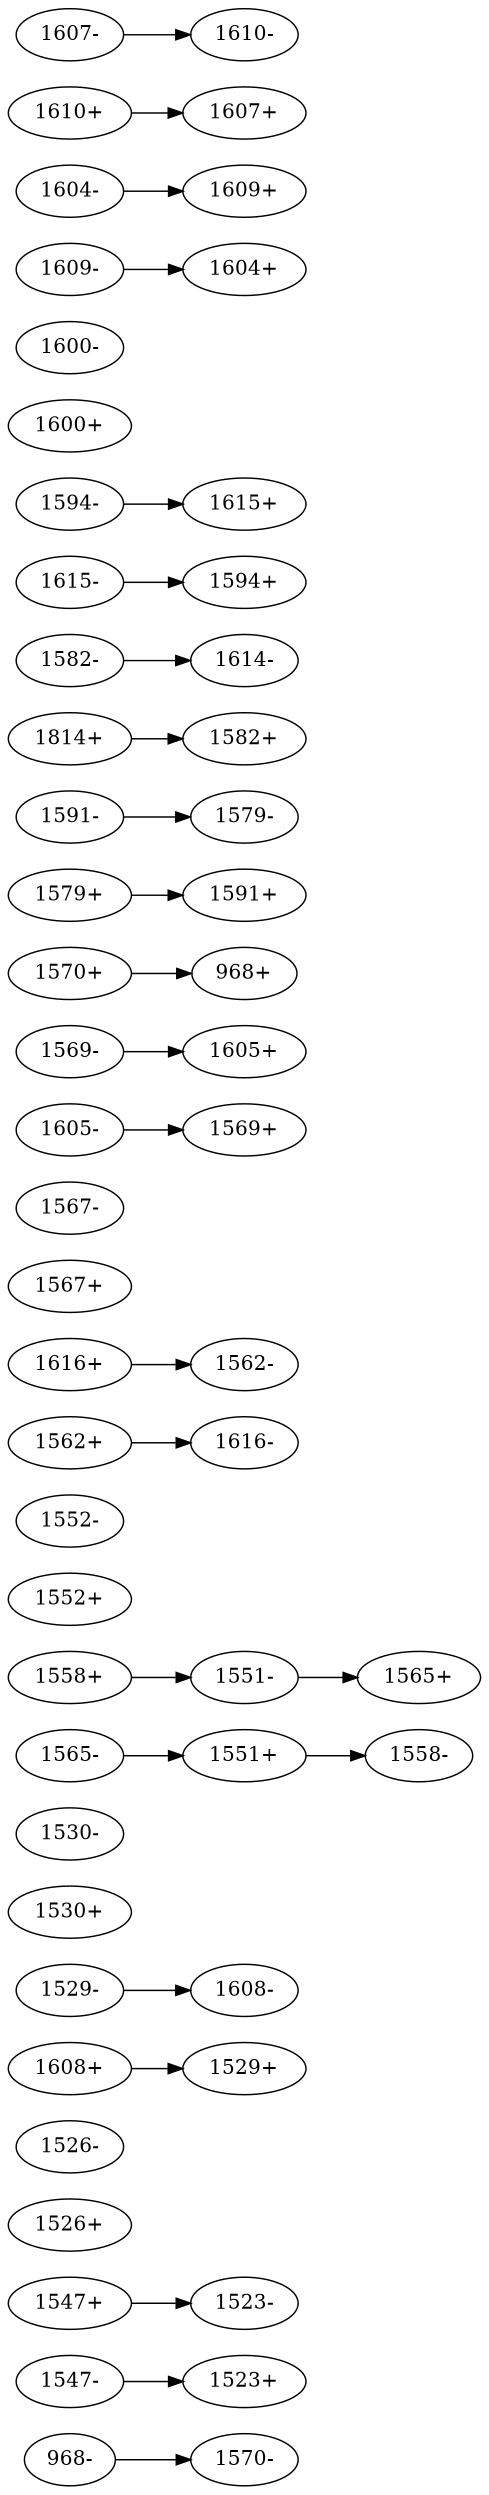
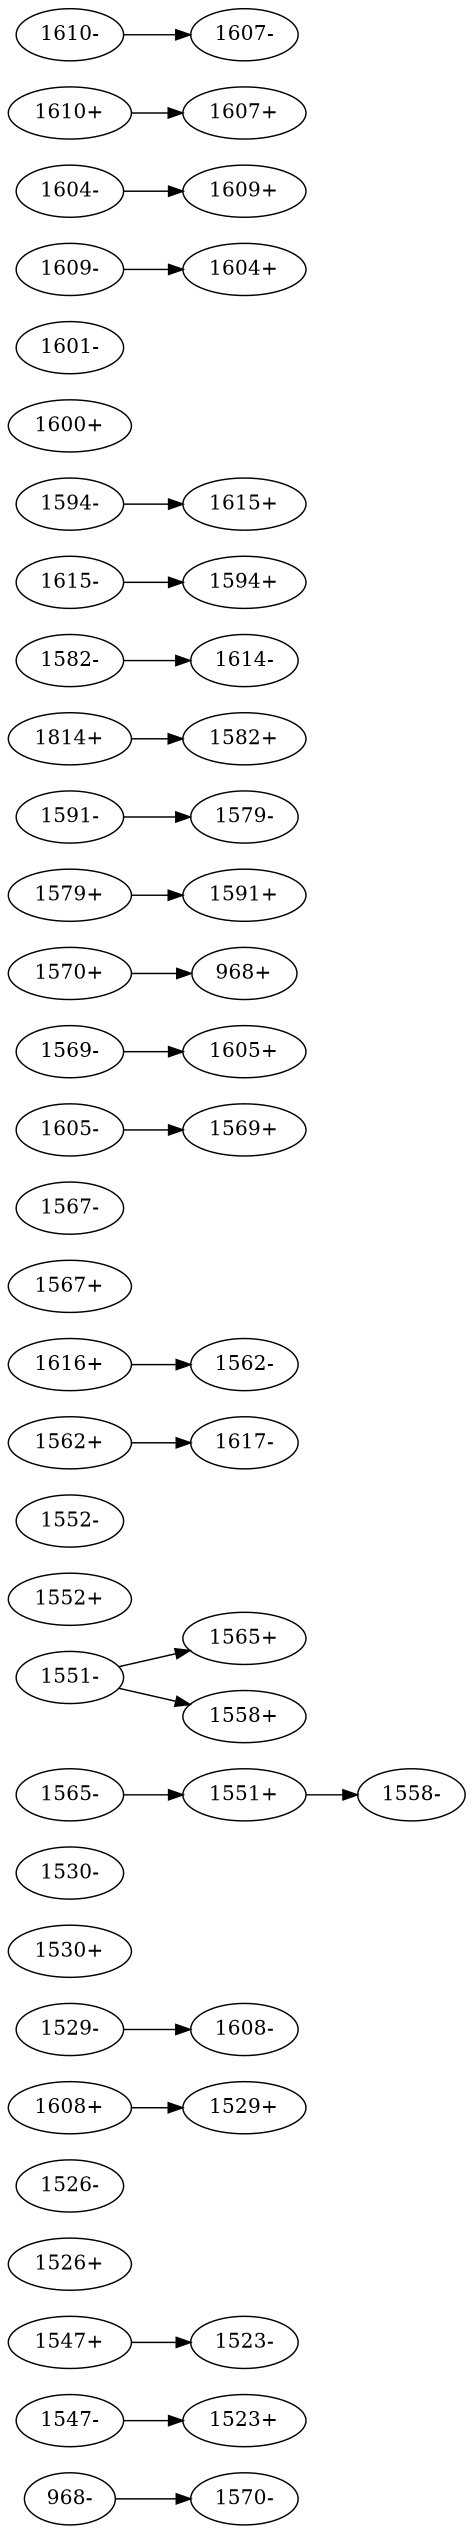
(150, 35) -> (150, 35)
(70, 348) -> (70, 348)
(244, 1443) -> (244, 1443)
(154, 1677) -> (147, 1695)
